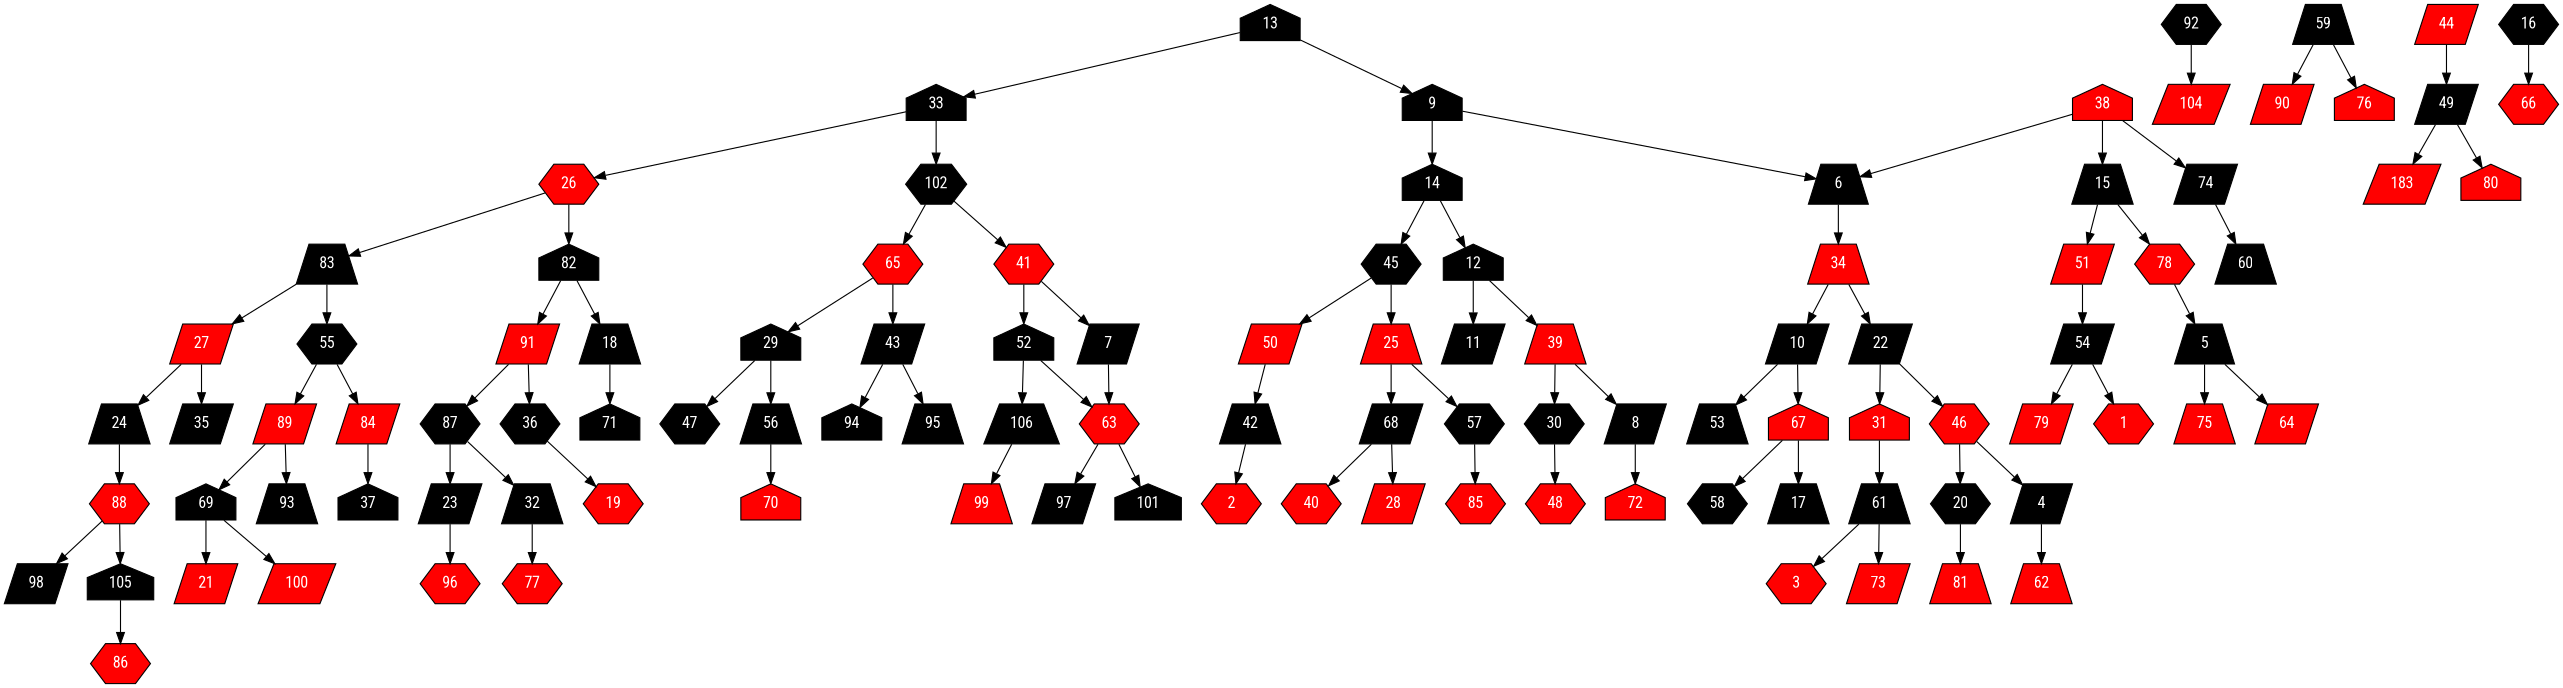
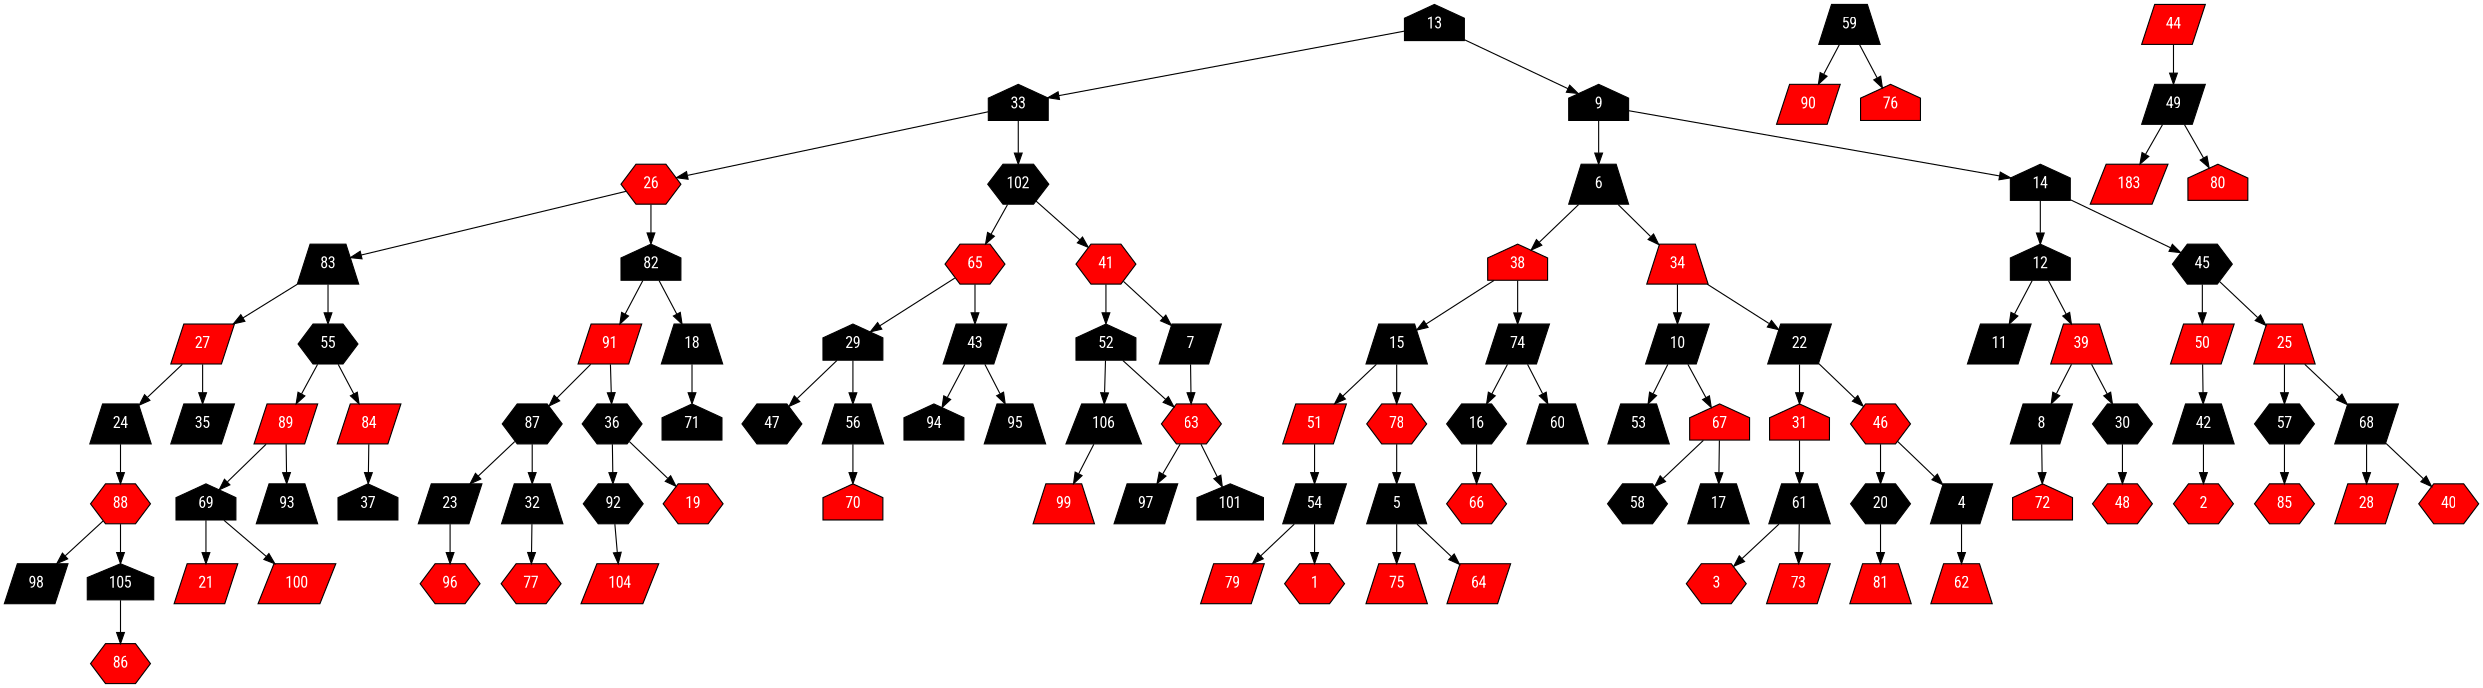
(1971, 144) -> (1559, 223)
none -> (1500, 379)
none -> (613, 458)
